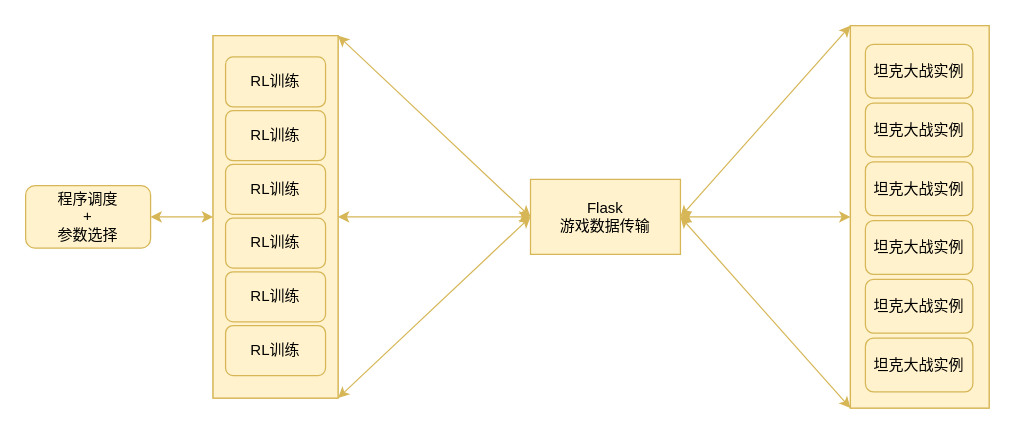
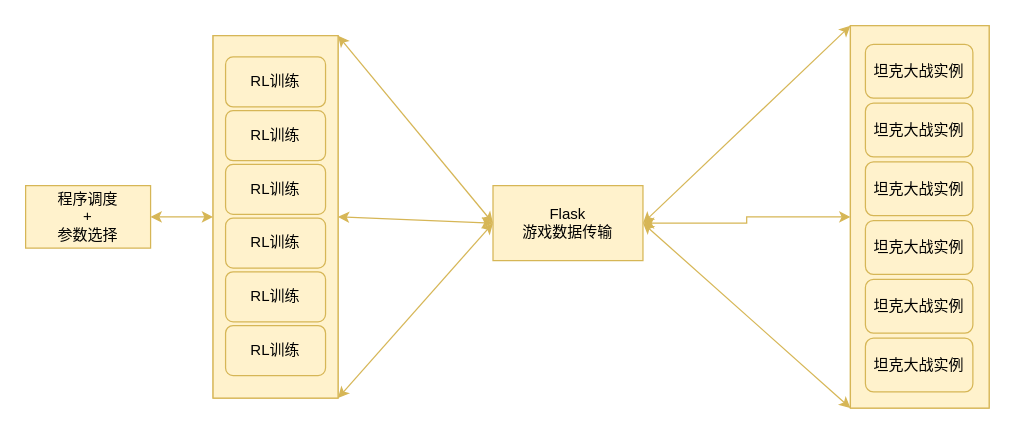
(88, 217) -> (88, 217)
(606, 217) -> (568, 223)
